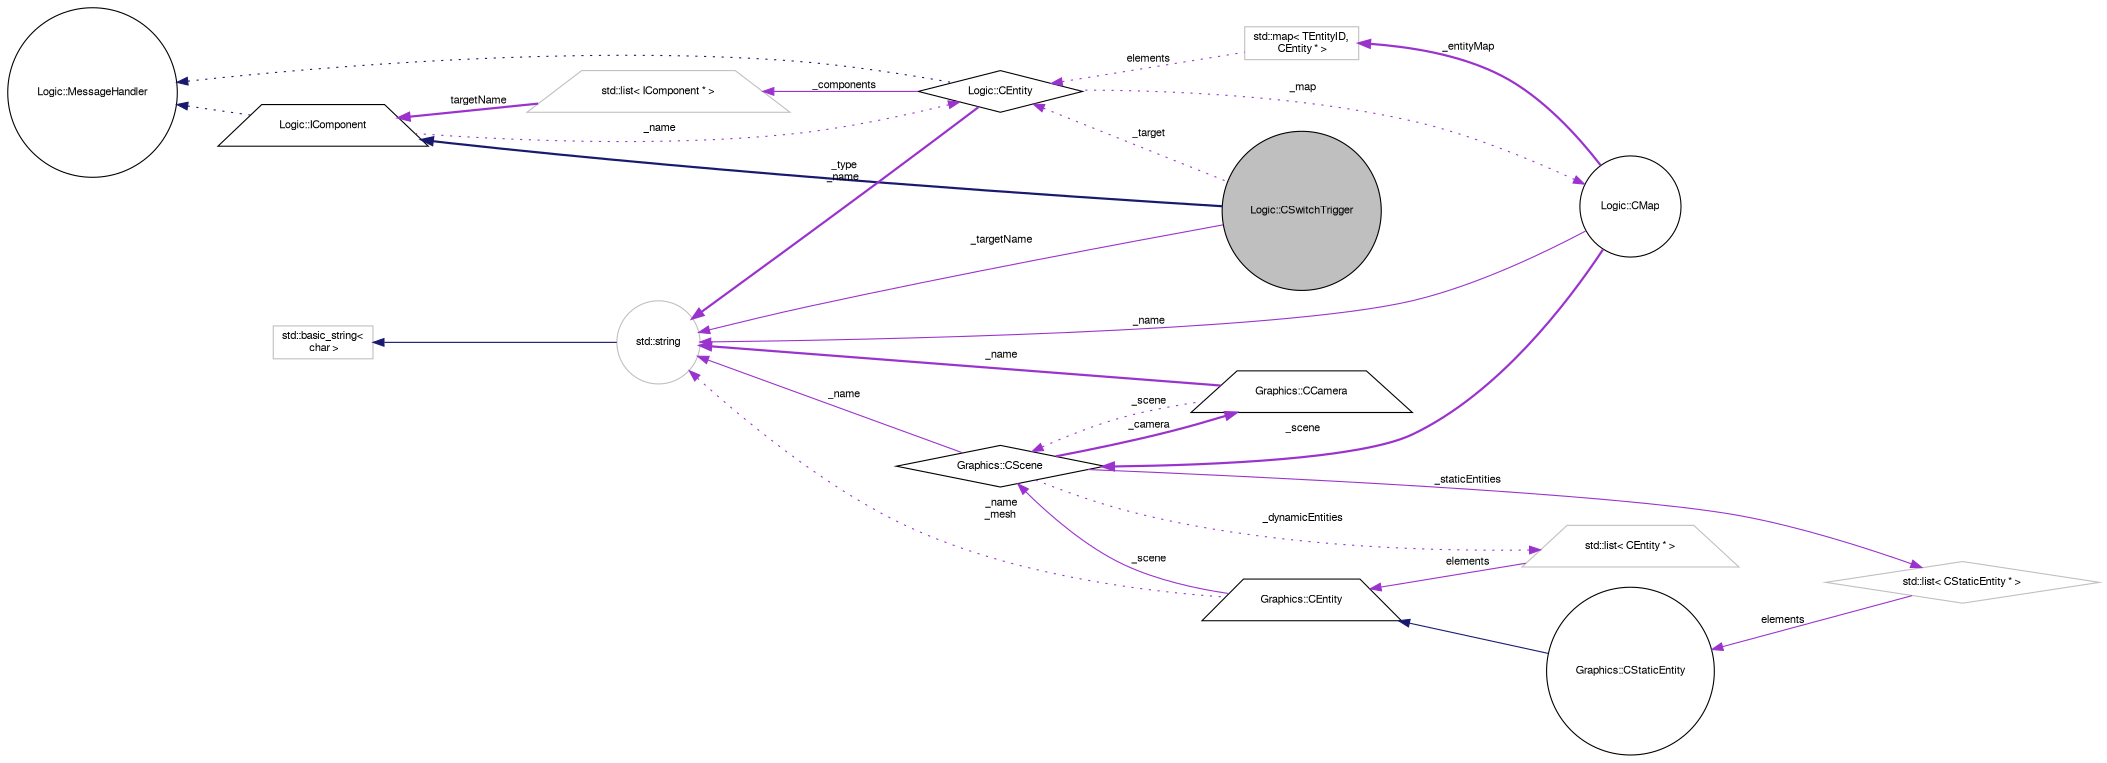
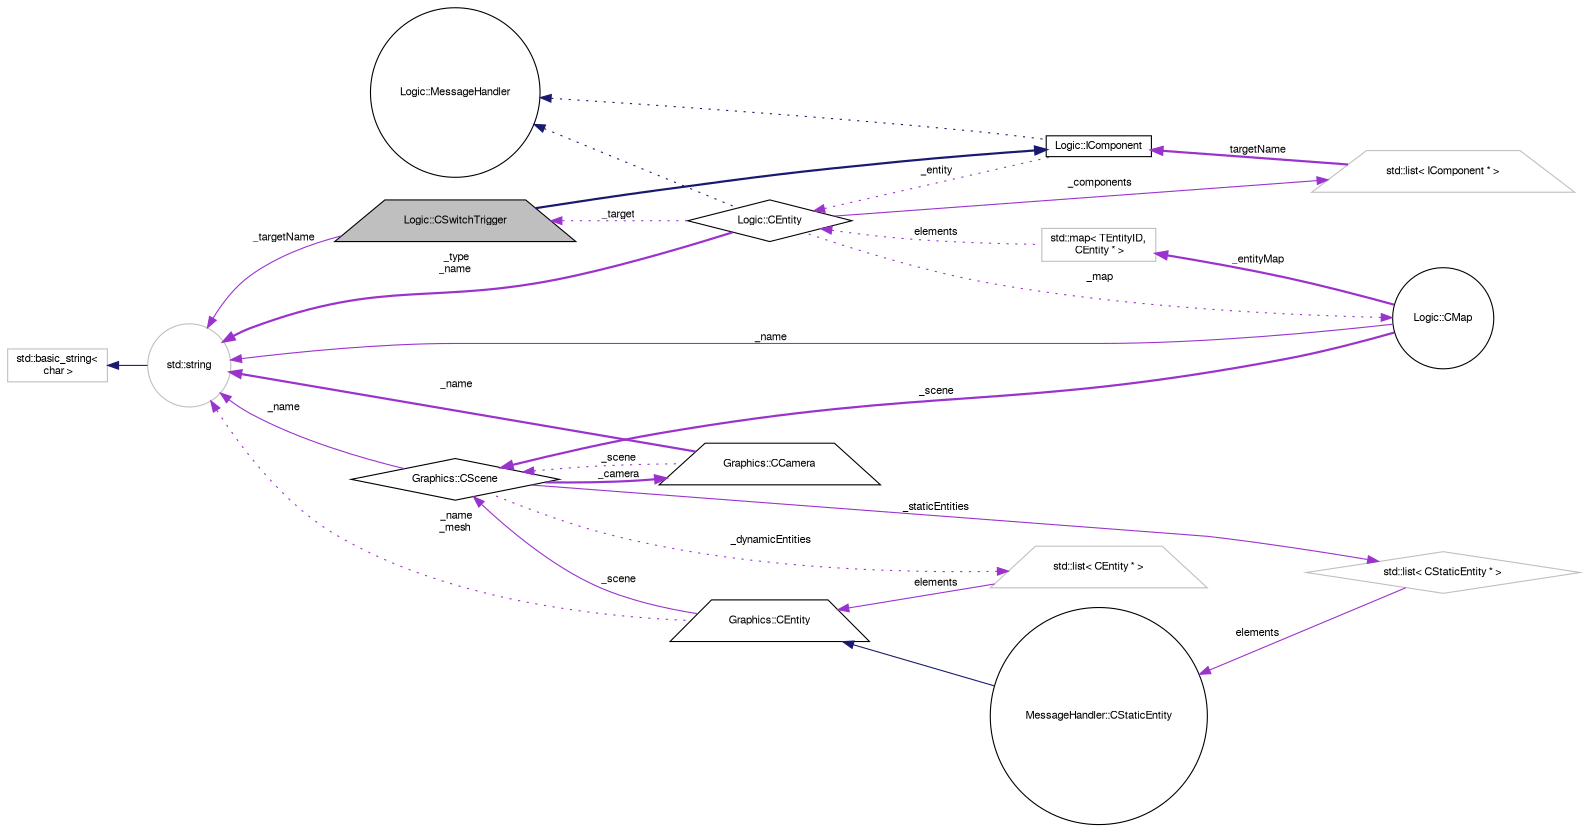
(323, 125) -> (1099, 146)
(658, 128) -> (935, 171)
(1135, 145) -> (625, 221)
(1302, 211) -> (455, 221)
(1630, 671) -> (1099, 716)
